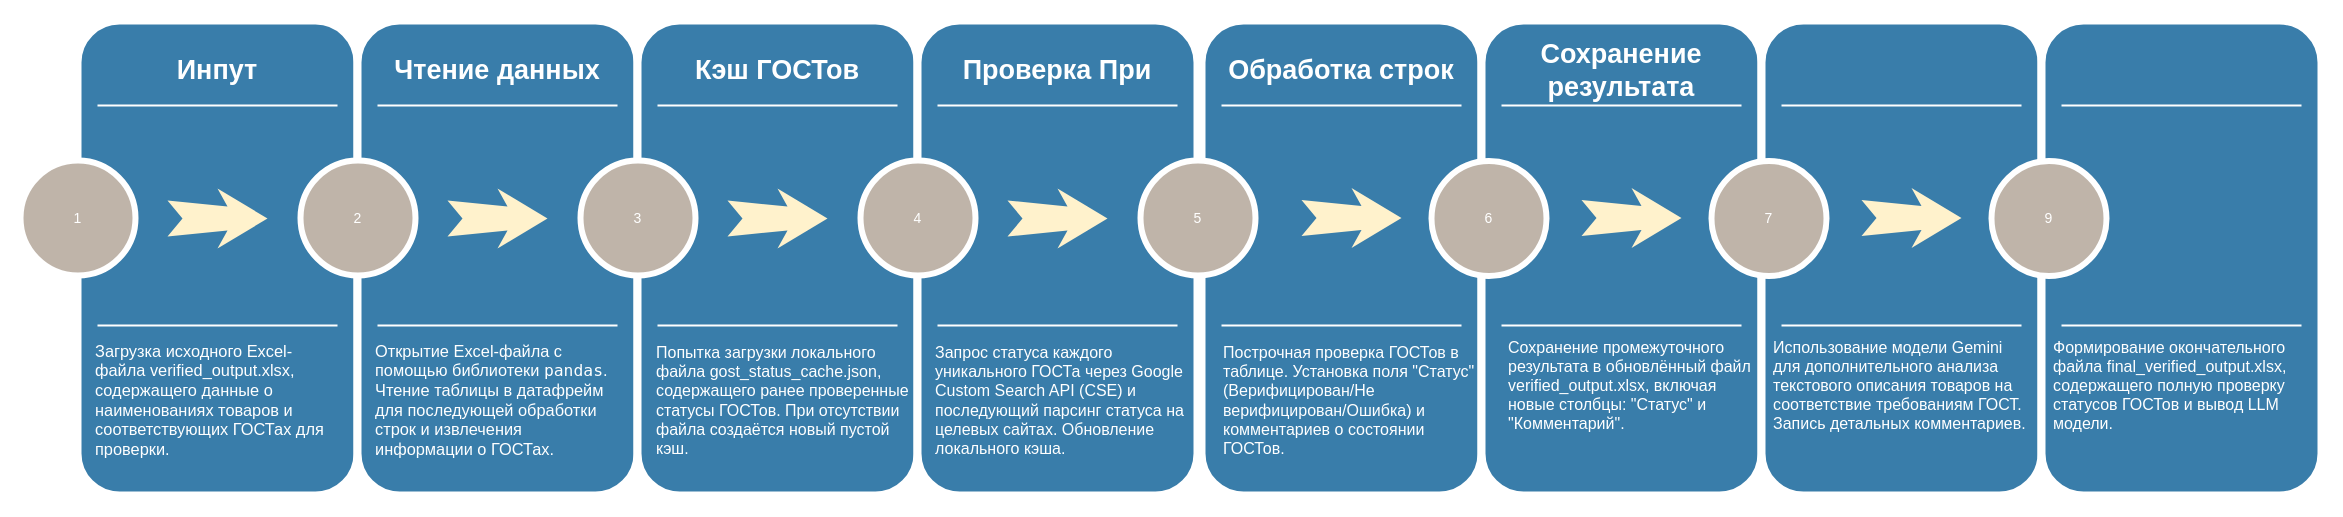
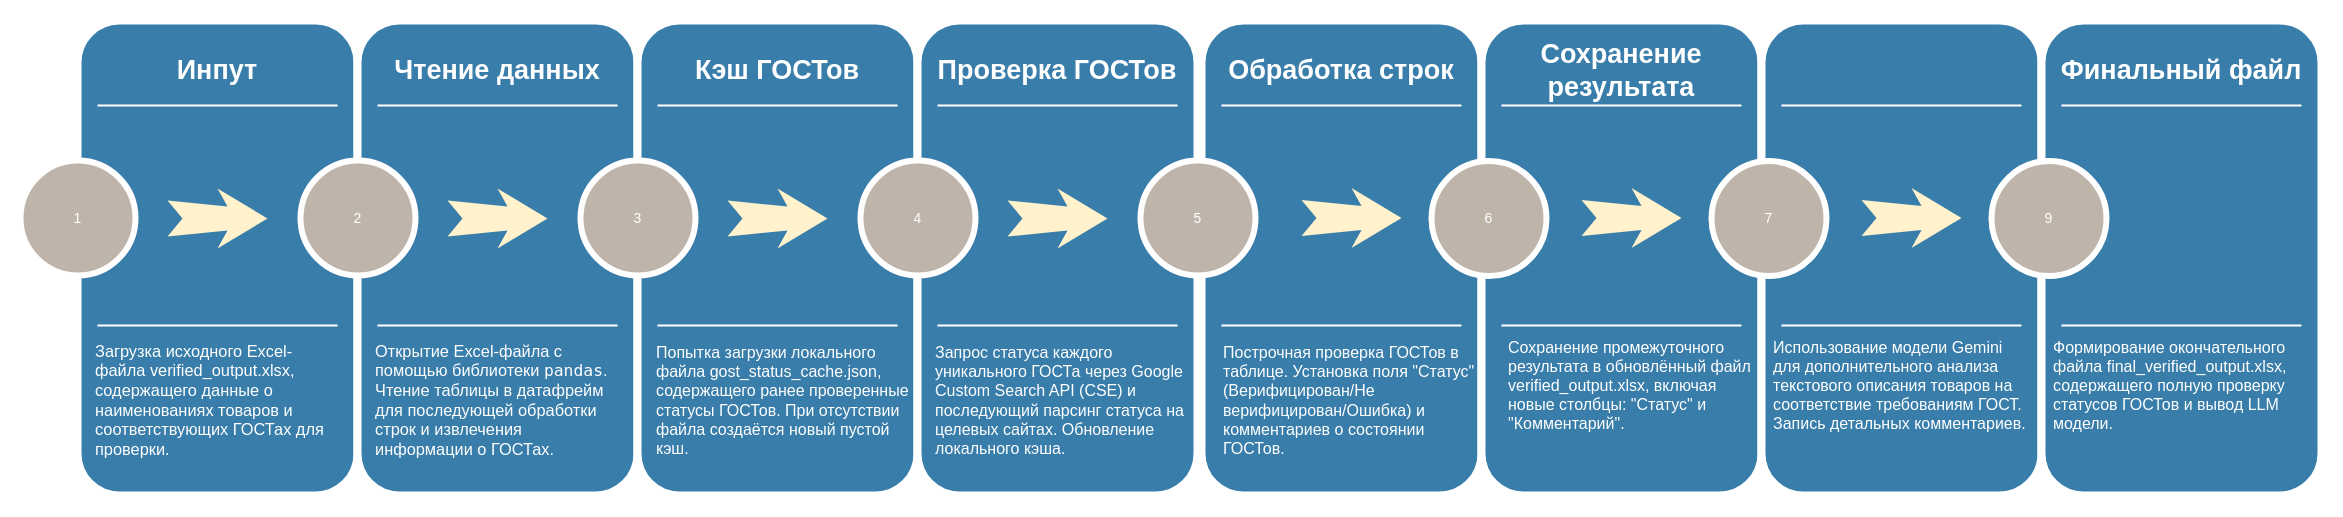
(1058, 71) -> (1058, 71)
none -> (2182, 71)
